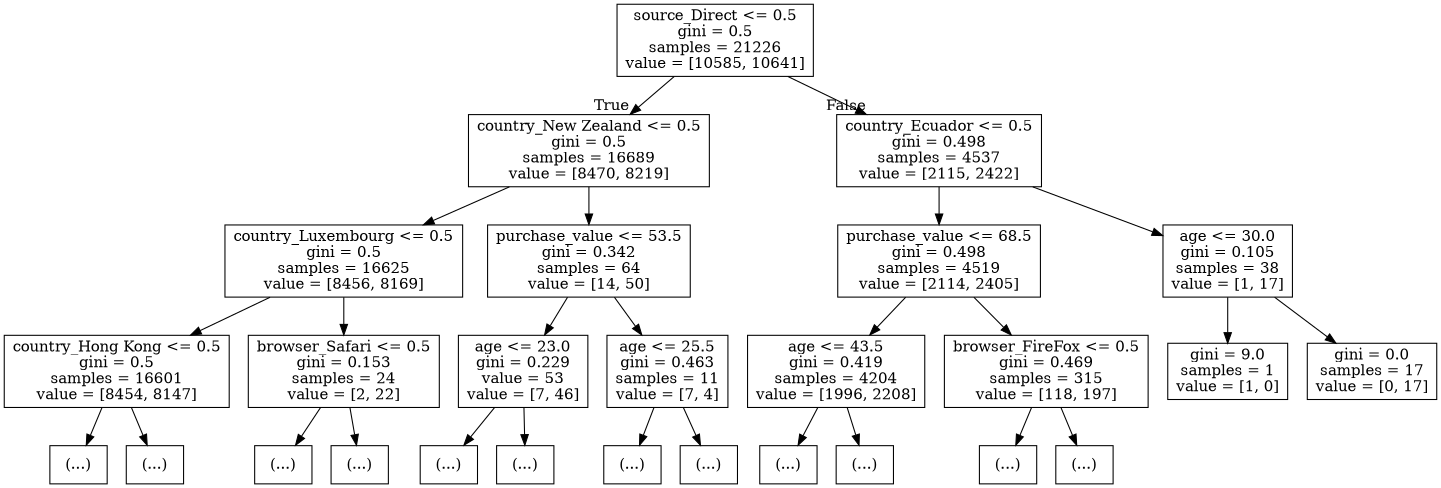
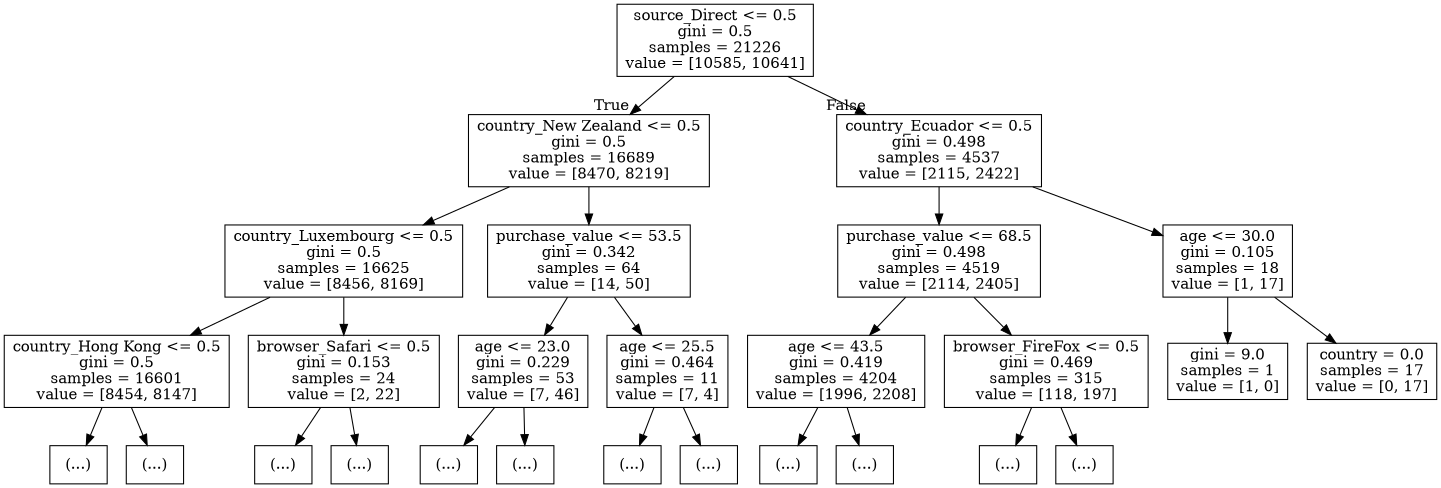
(1228, 261) -> (1228, 261)
(523, 371) -> (523, 371)
(667, 371) -> (667, 371)
(1372, 371) -> (1372, 371)
